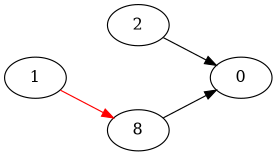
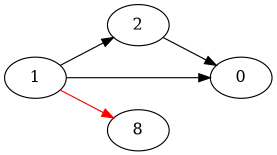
none -> (82, 54)
(185, 107) -> (133, 78)
